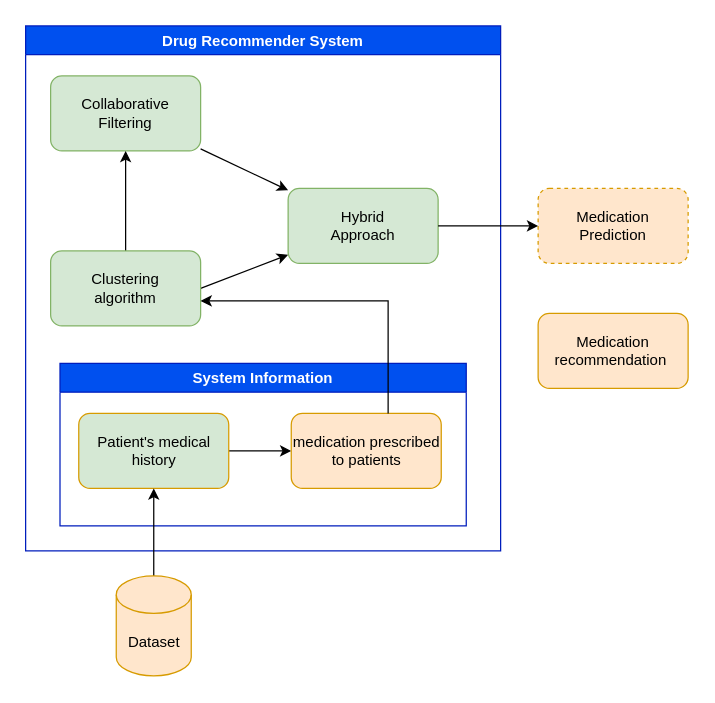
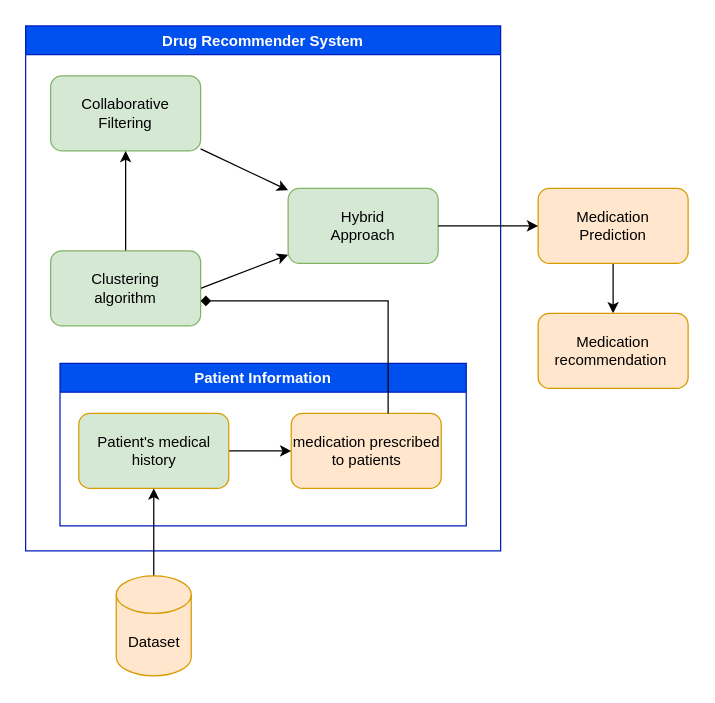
(613, 226) -> (613, 226)
none -> (613, 284)
(211, 301) -> (211, 301)
(263, 378) -> (263, 378)
